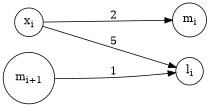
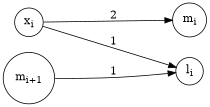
(114, 42) -> (114, 42)
